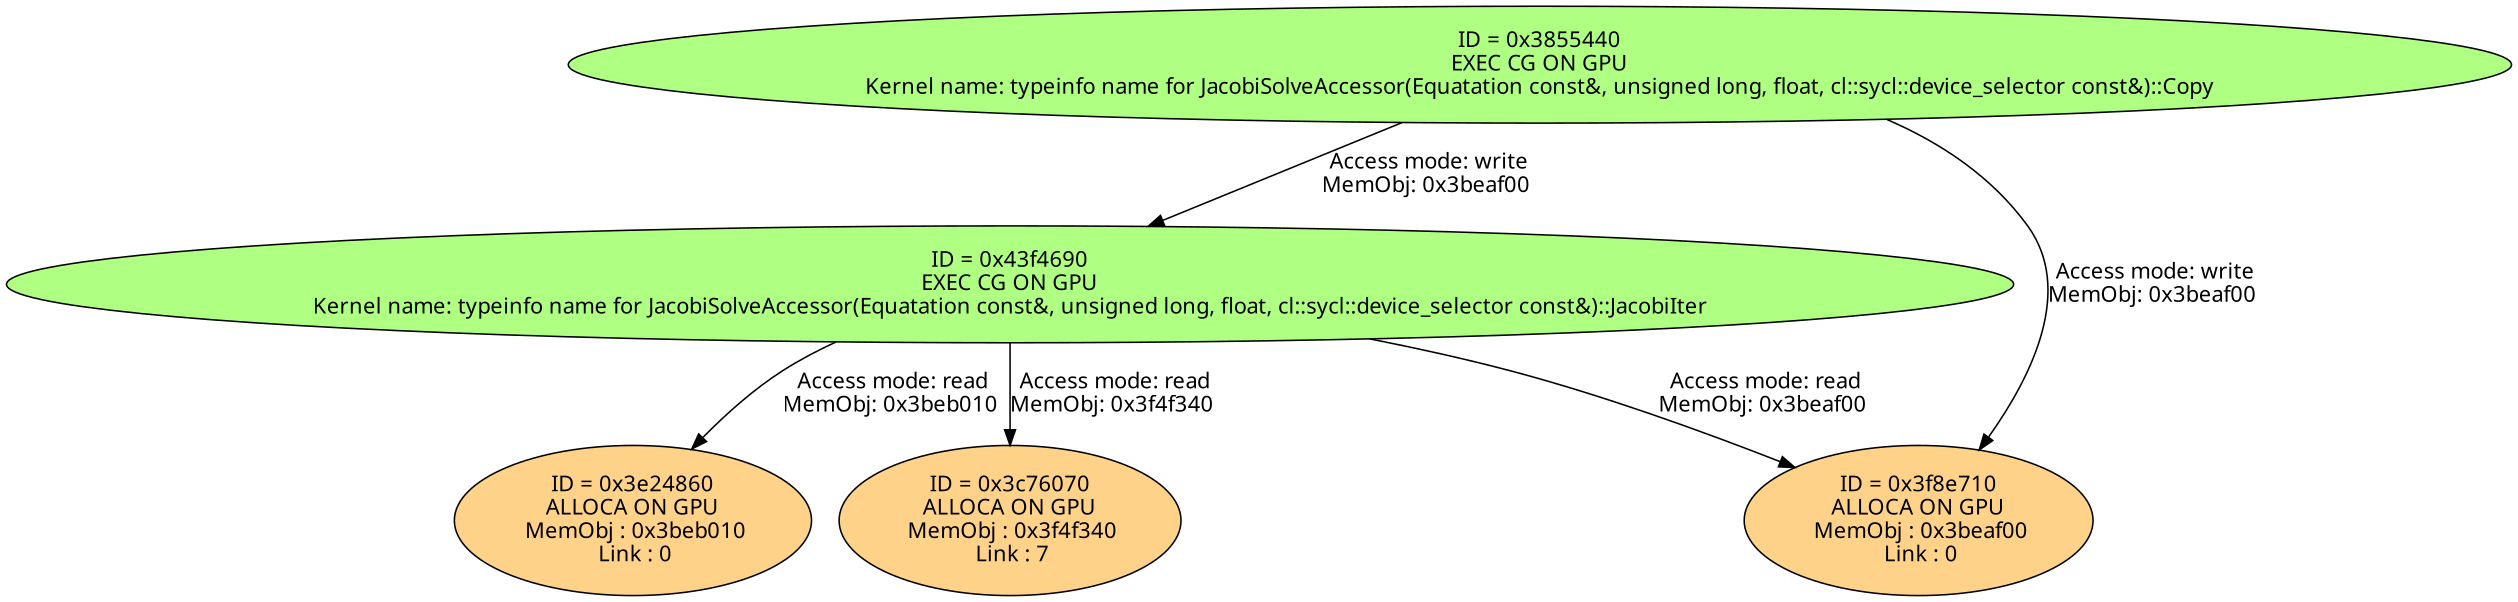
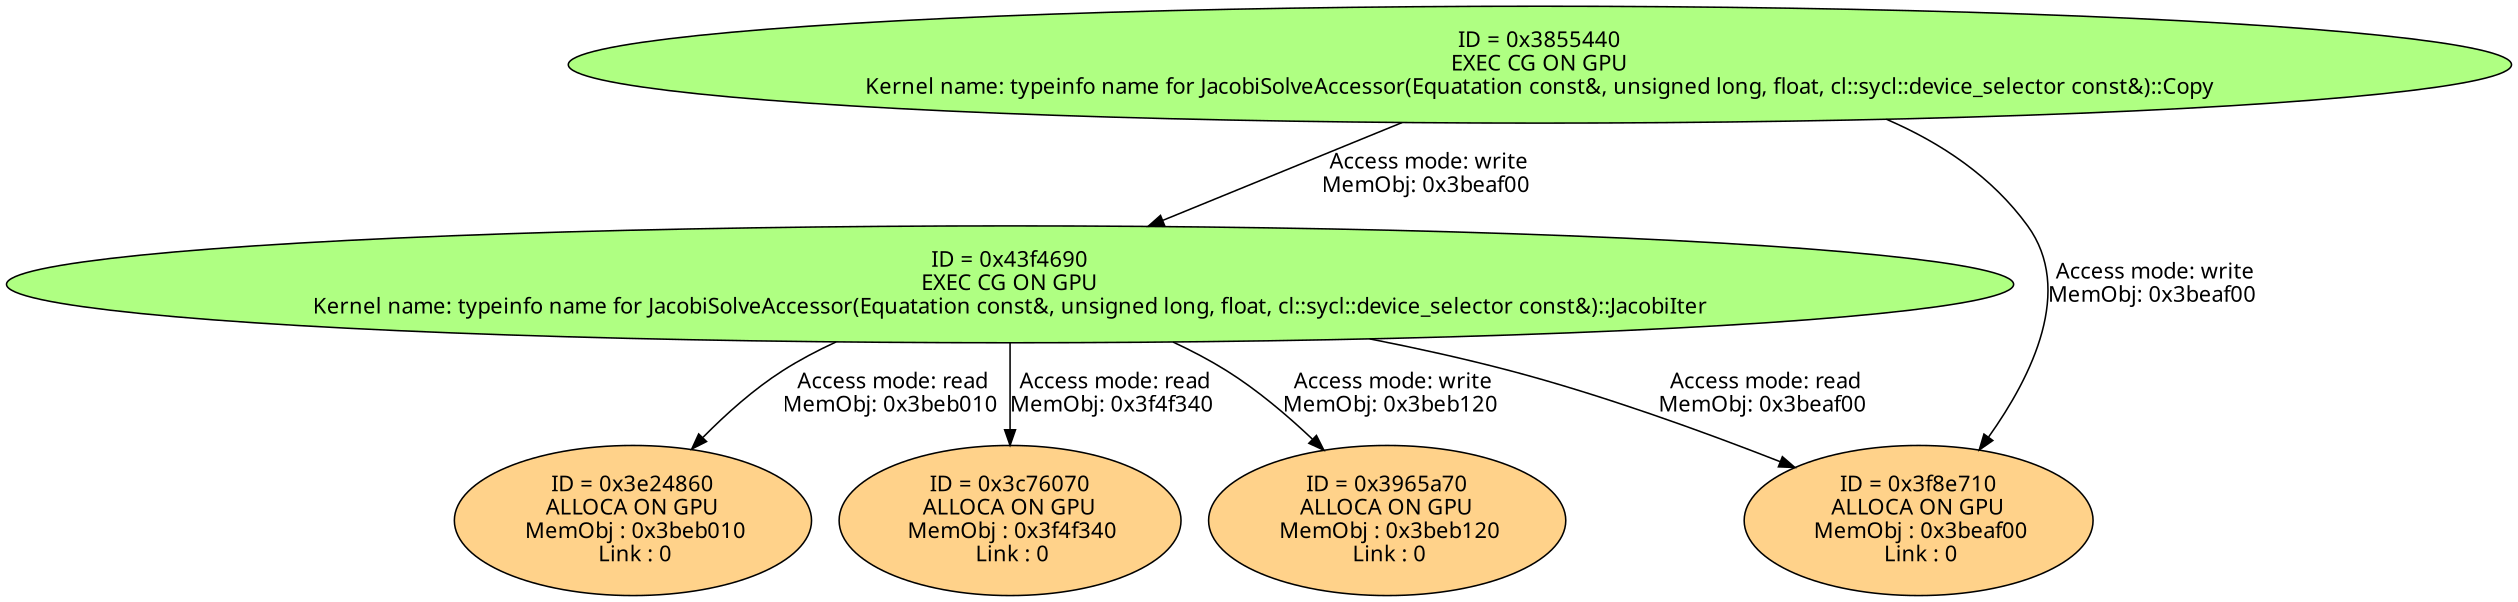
(1010, 521) -> (1010, 521)
none -> (1387, 521)
